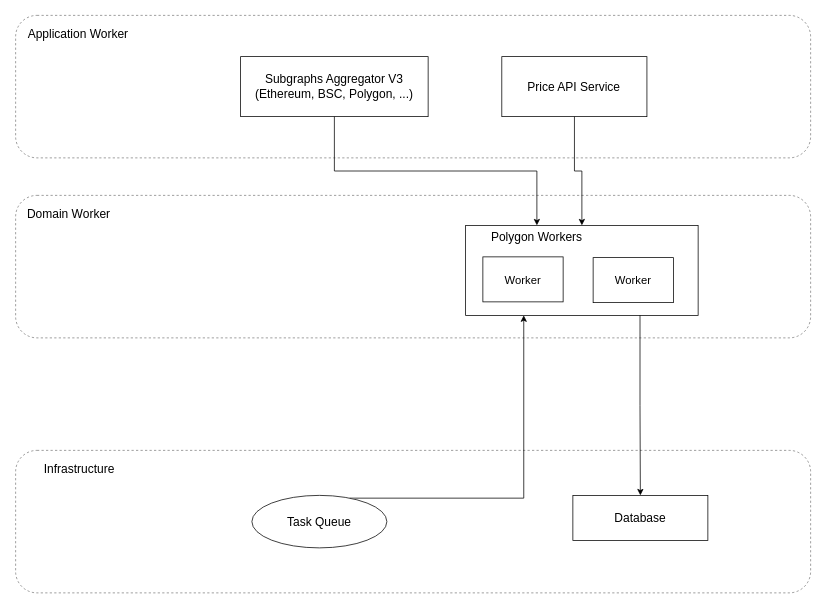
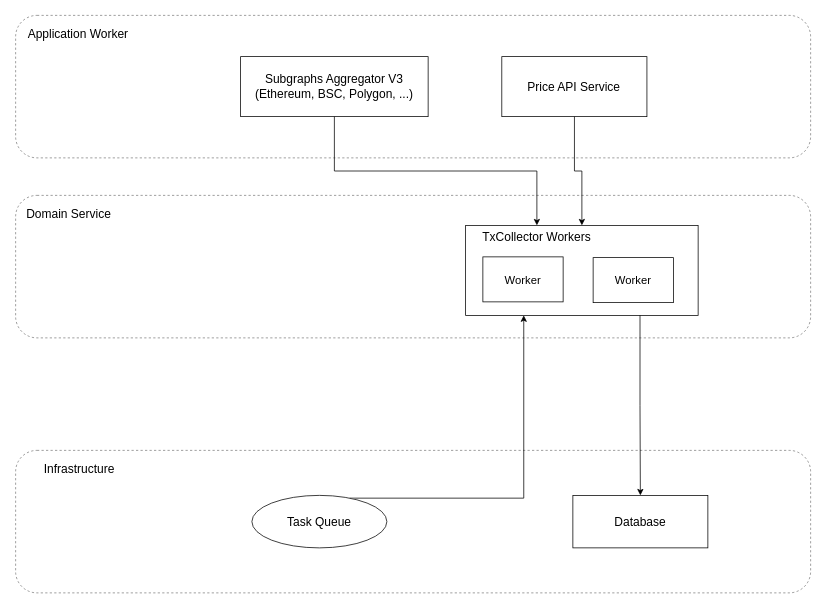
(69, 214) -> (69, 214)
(537, 237) -> (537, 237)
(640, 518) -> (640, 522)
